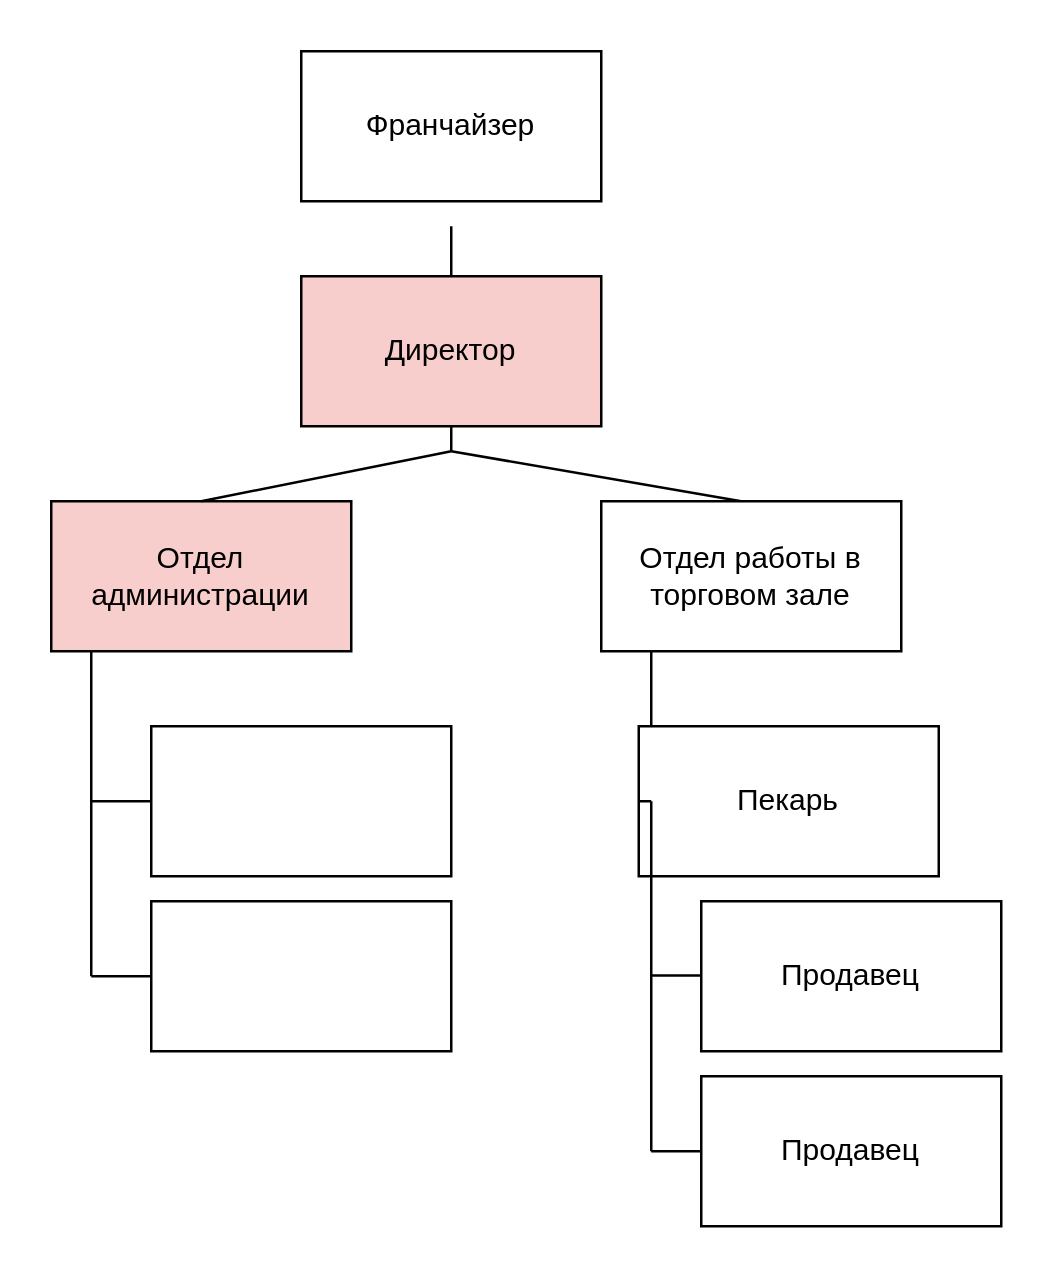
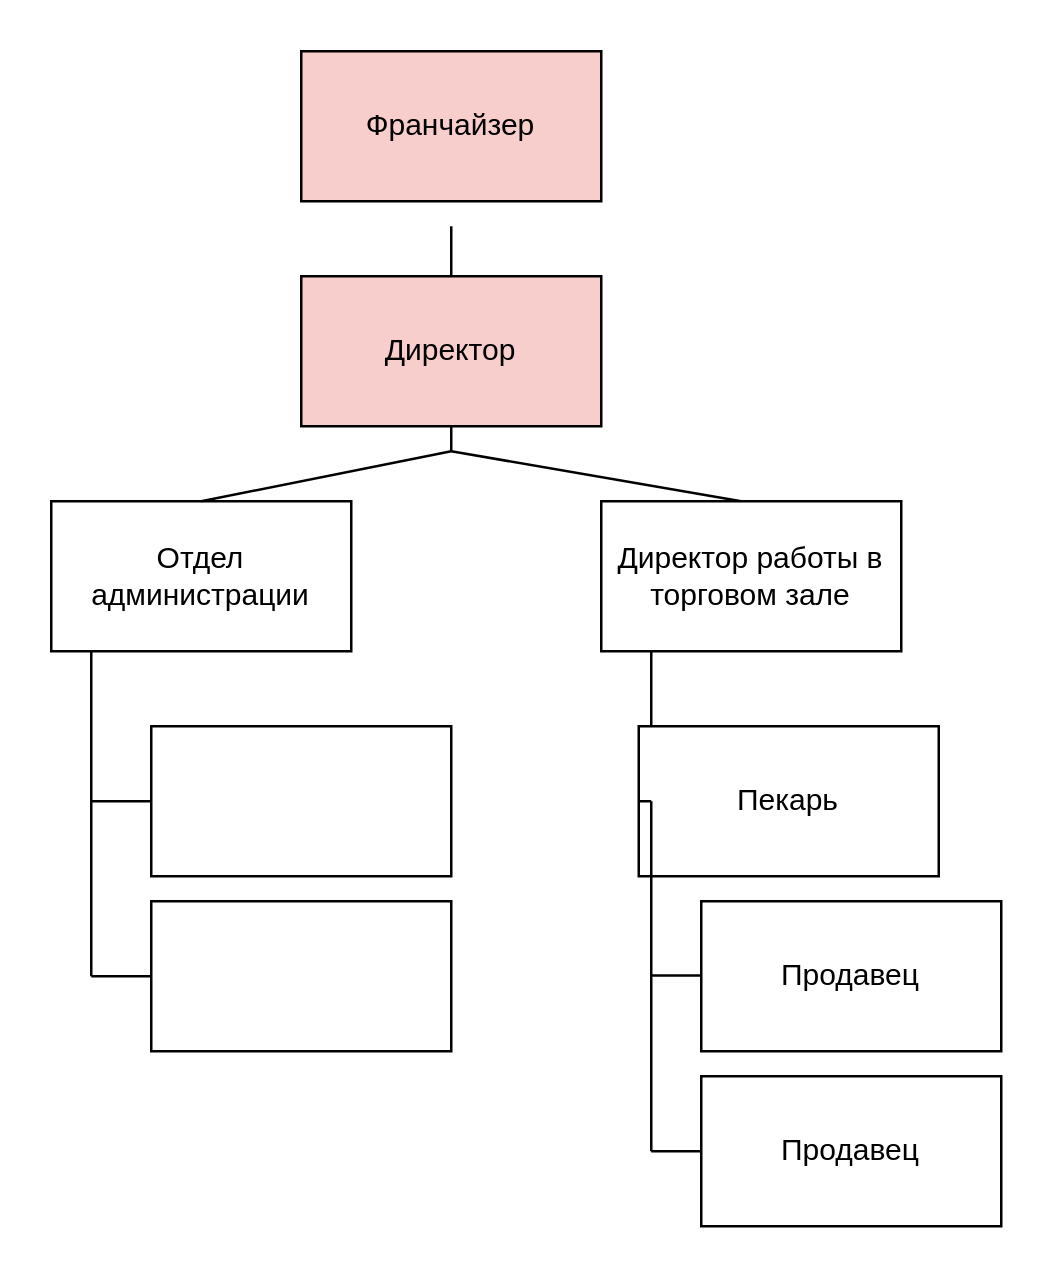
(451, 126) -> (451, 126)
(201, 576) -> (201, 576)
(751, 576) -> (751, 576)
